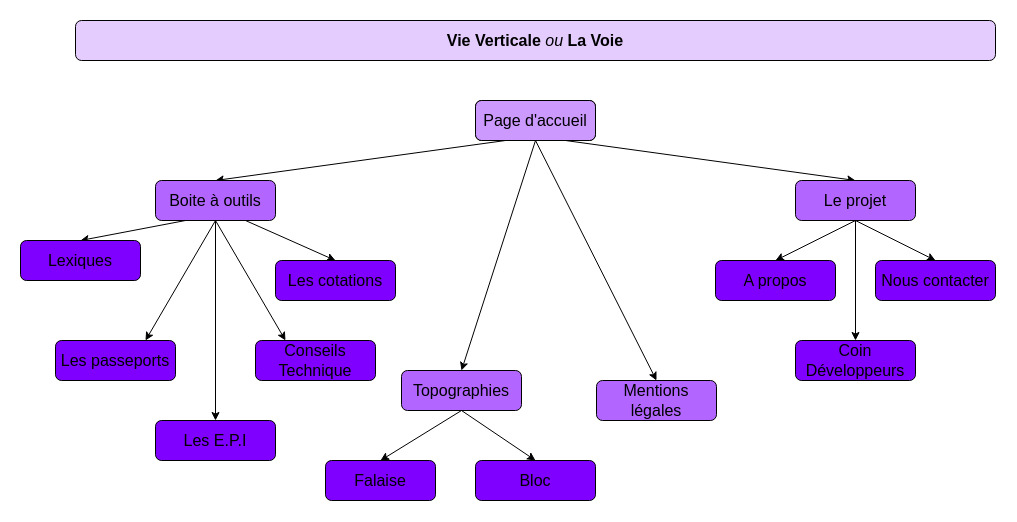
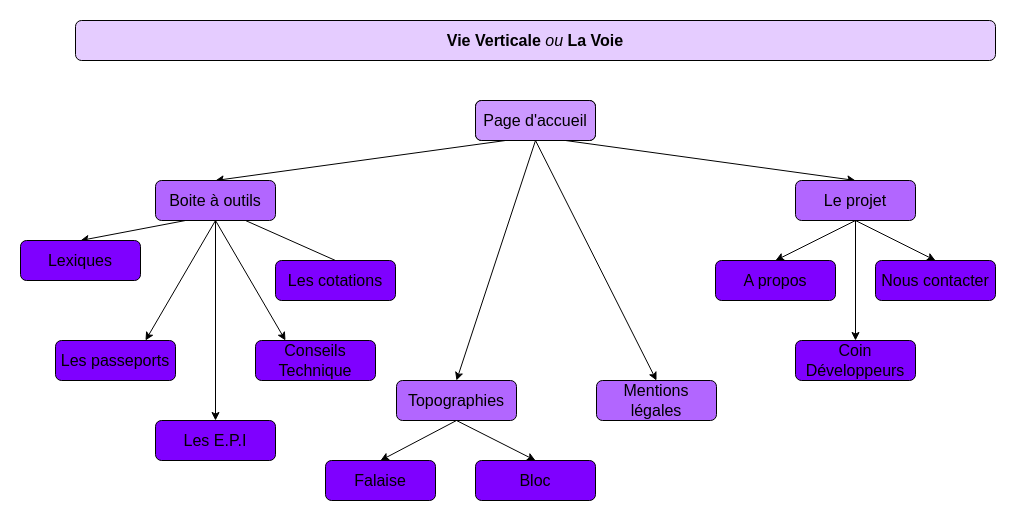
(328, 257) -> (330, 258)
(462, 391) -> (457, 401)
